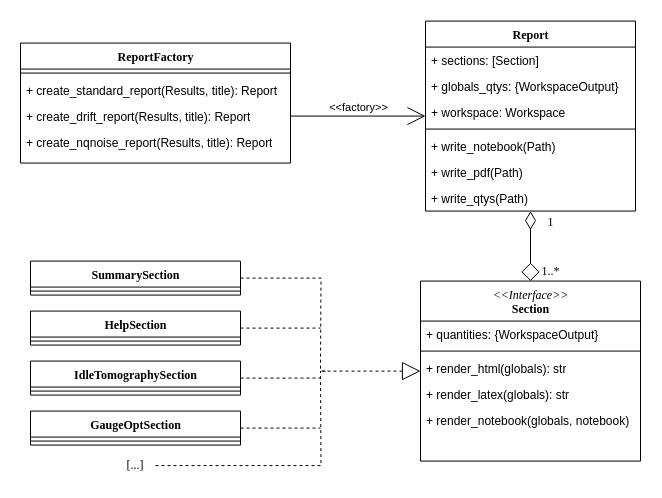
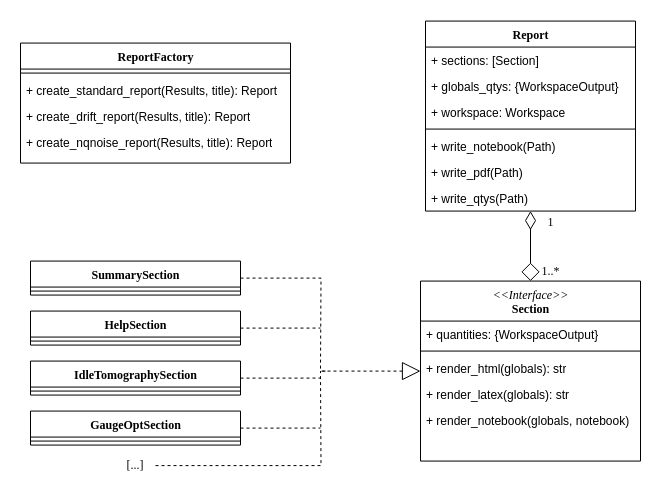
(357, 116) -> none
